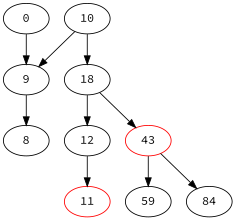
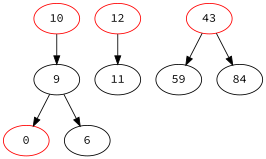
(26, 19) -> (26, 141)
(87, 19) -> (57, 19)
(26, 45) -> (43, 106)
(87, 80) -> none
(26, 141) -> (87, 141)
(87, 141) -> (118, 19)
(87, 202) -> (118, 80)
